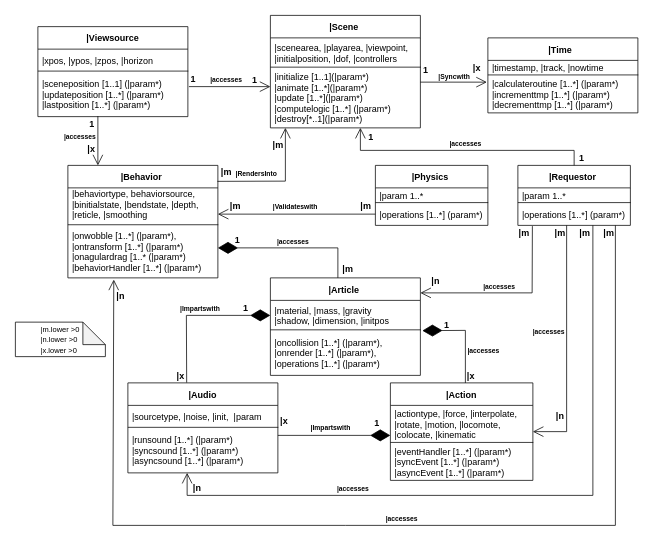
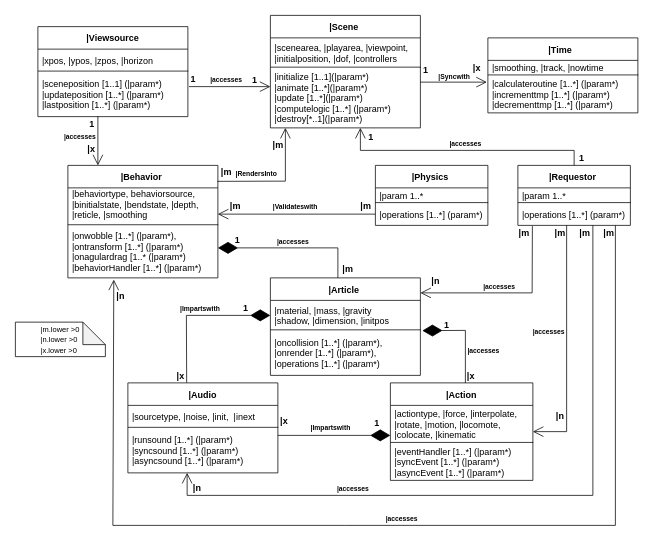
(552, 68) -> (552, 68)
(205, 417) -> (204, 417)
